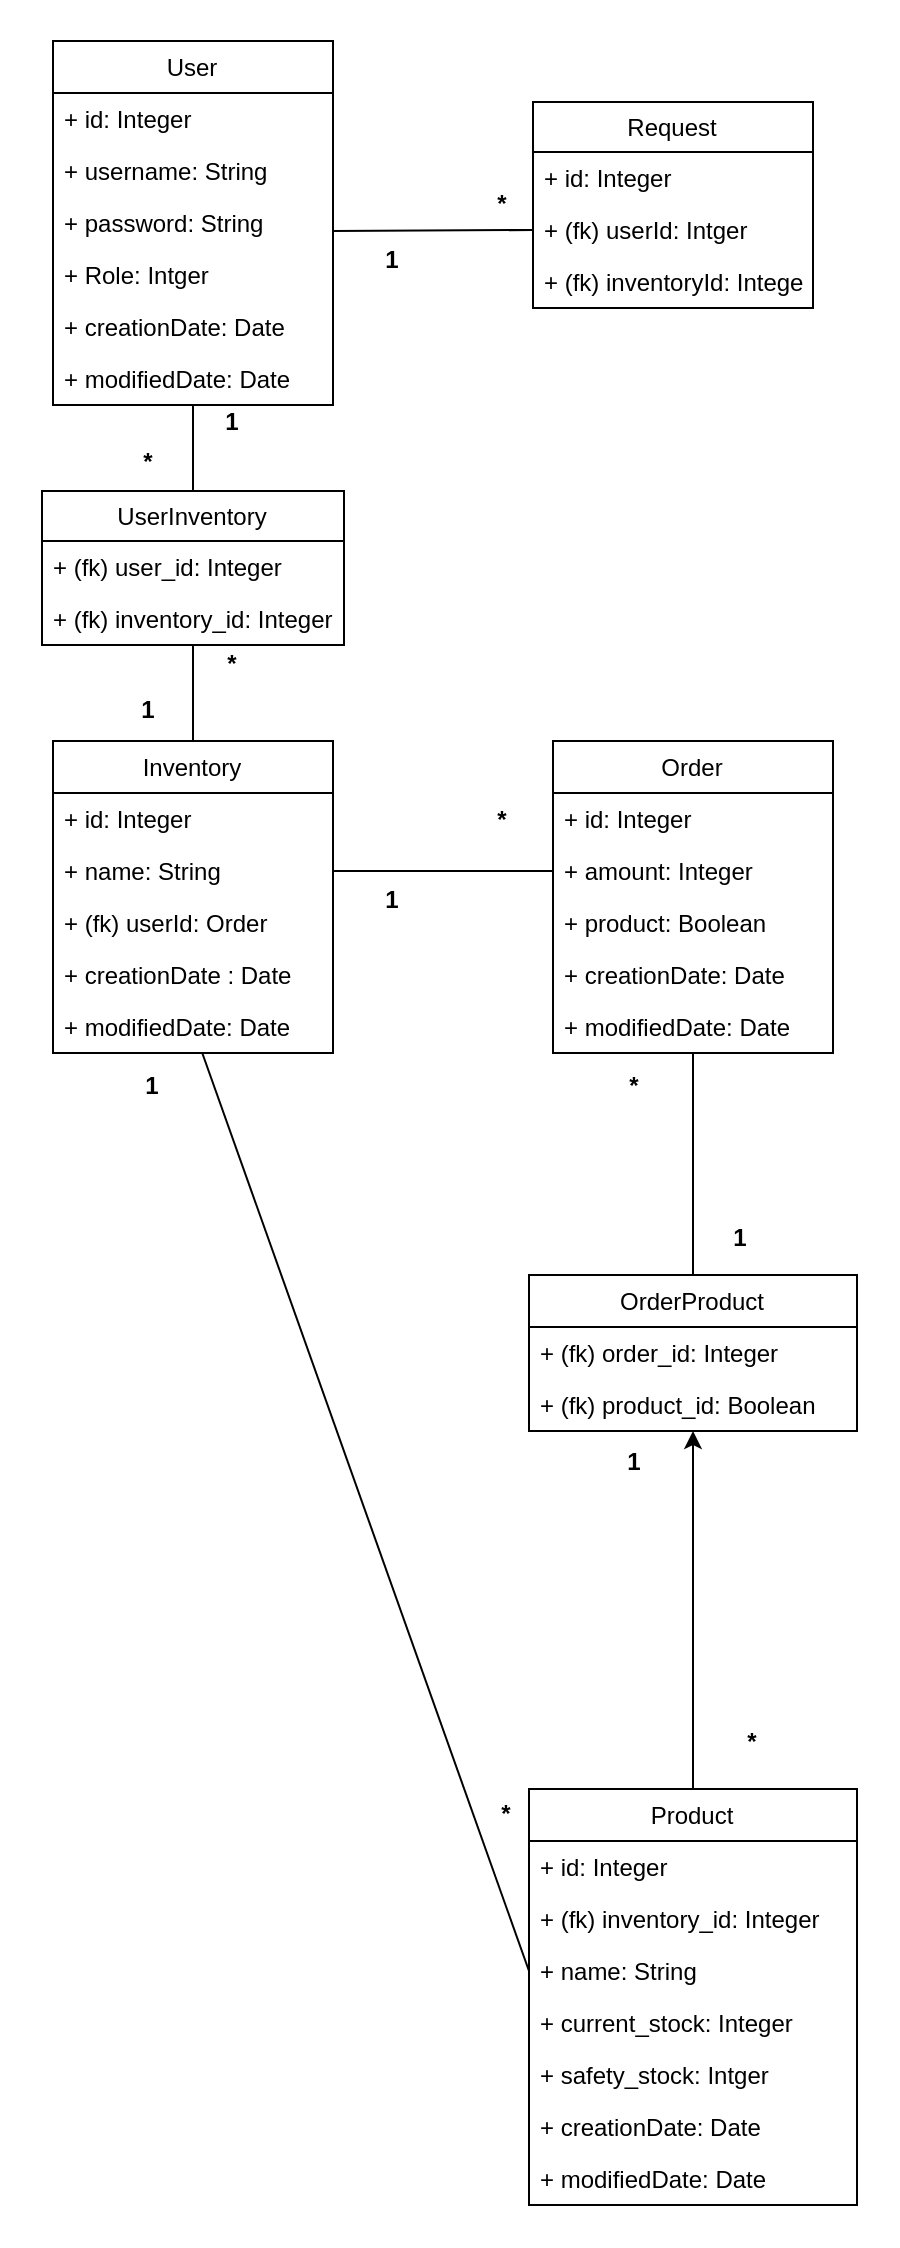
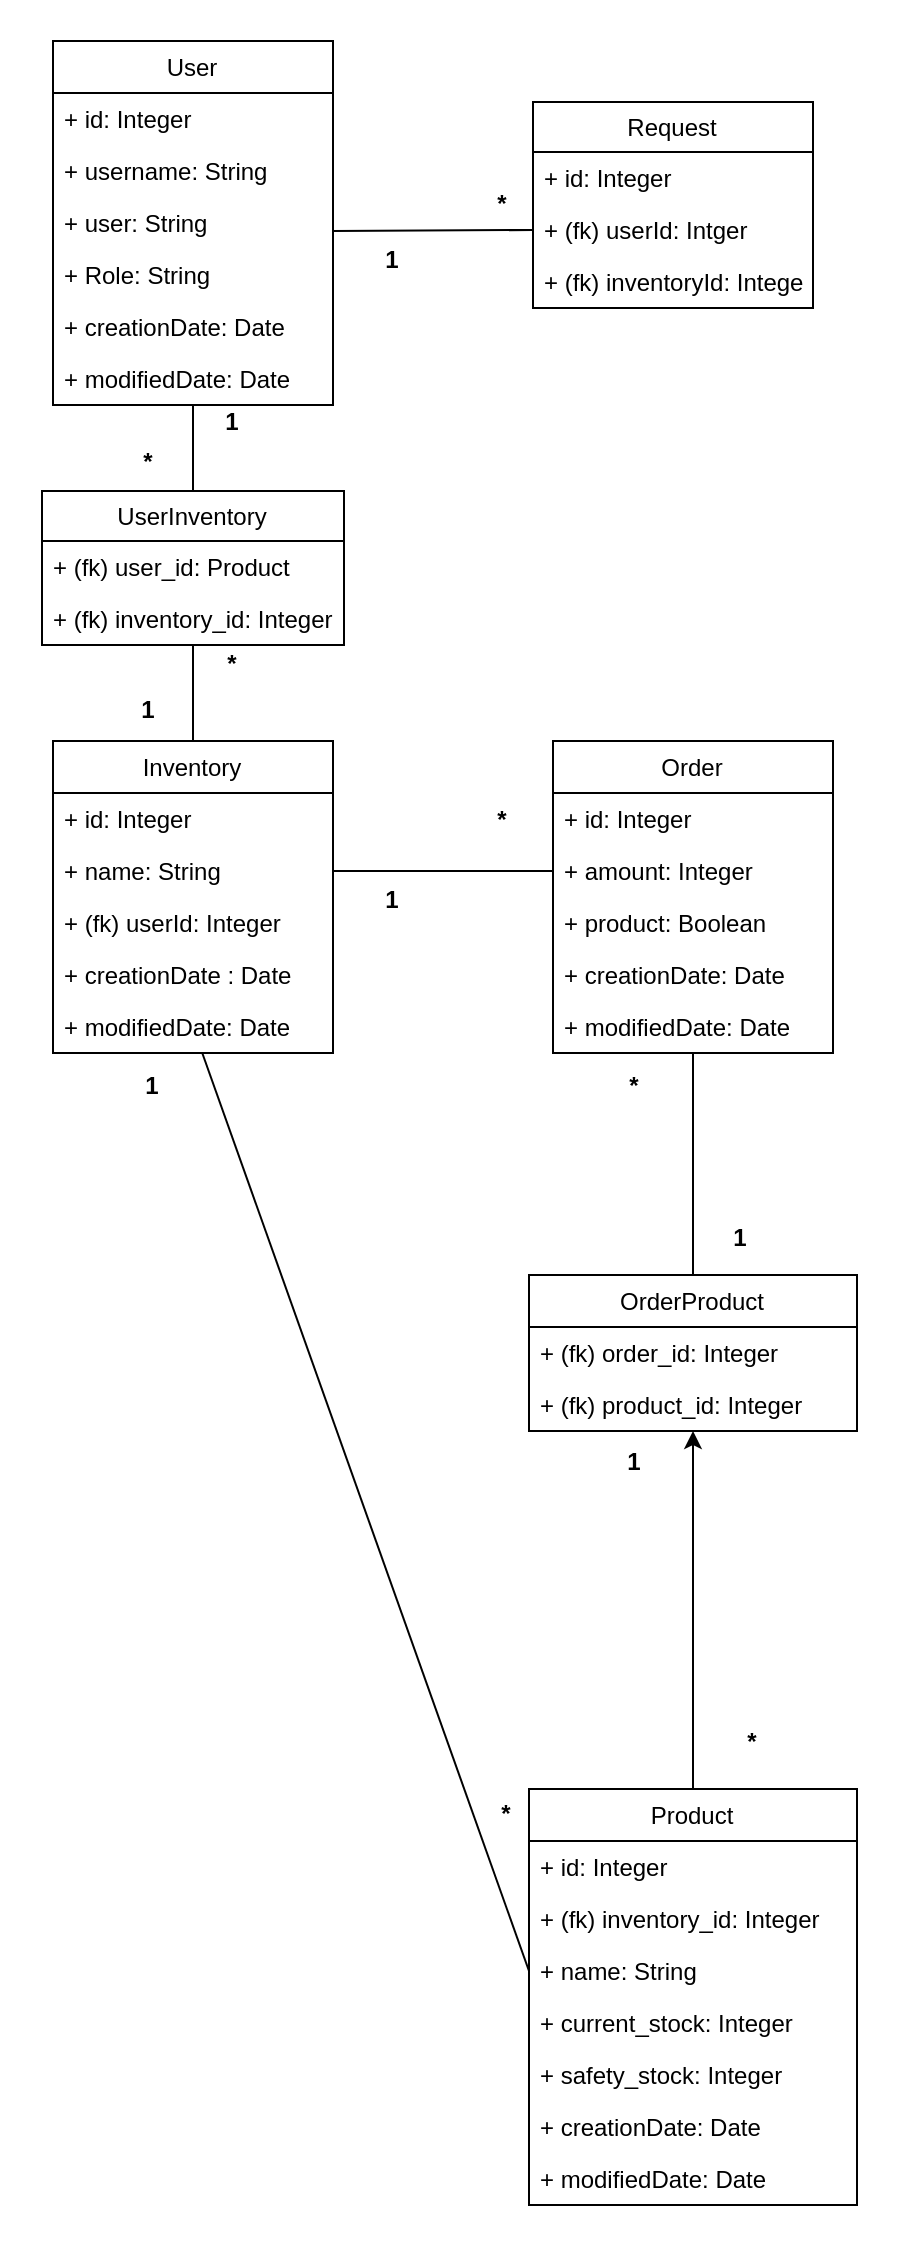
(172, 224) -> (146, 224)
(146, 276) -> (142, 276)
(192, 568) -> (192, 568)
(186, 924) -> (199, 924)
(696, 1406) -> (699, 1406)
(678, 2076) -> (685, 2076)
